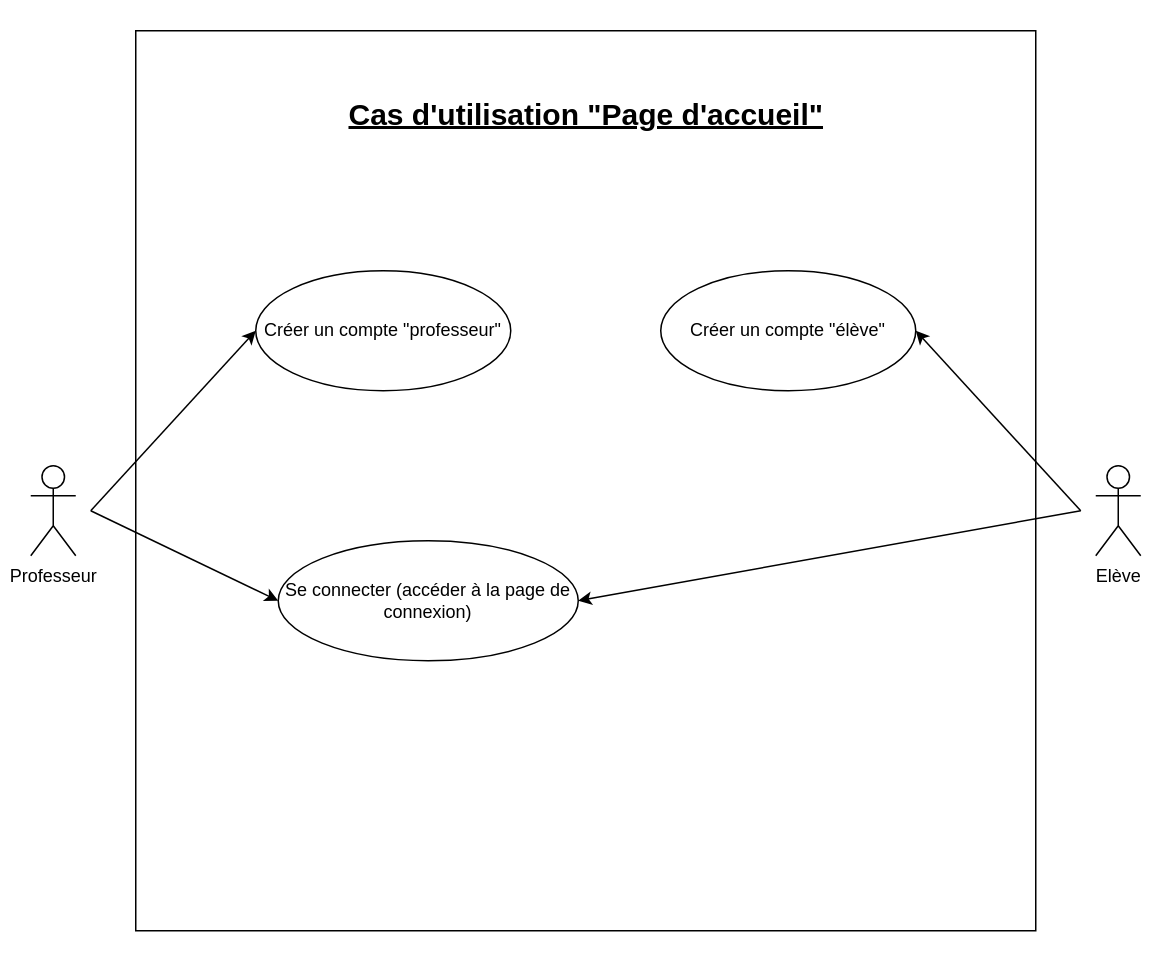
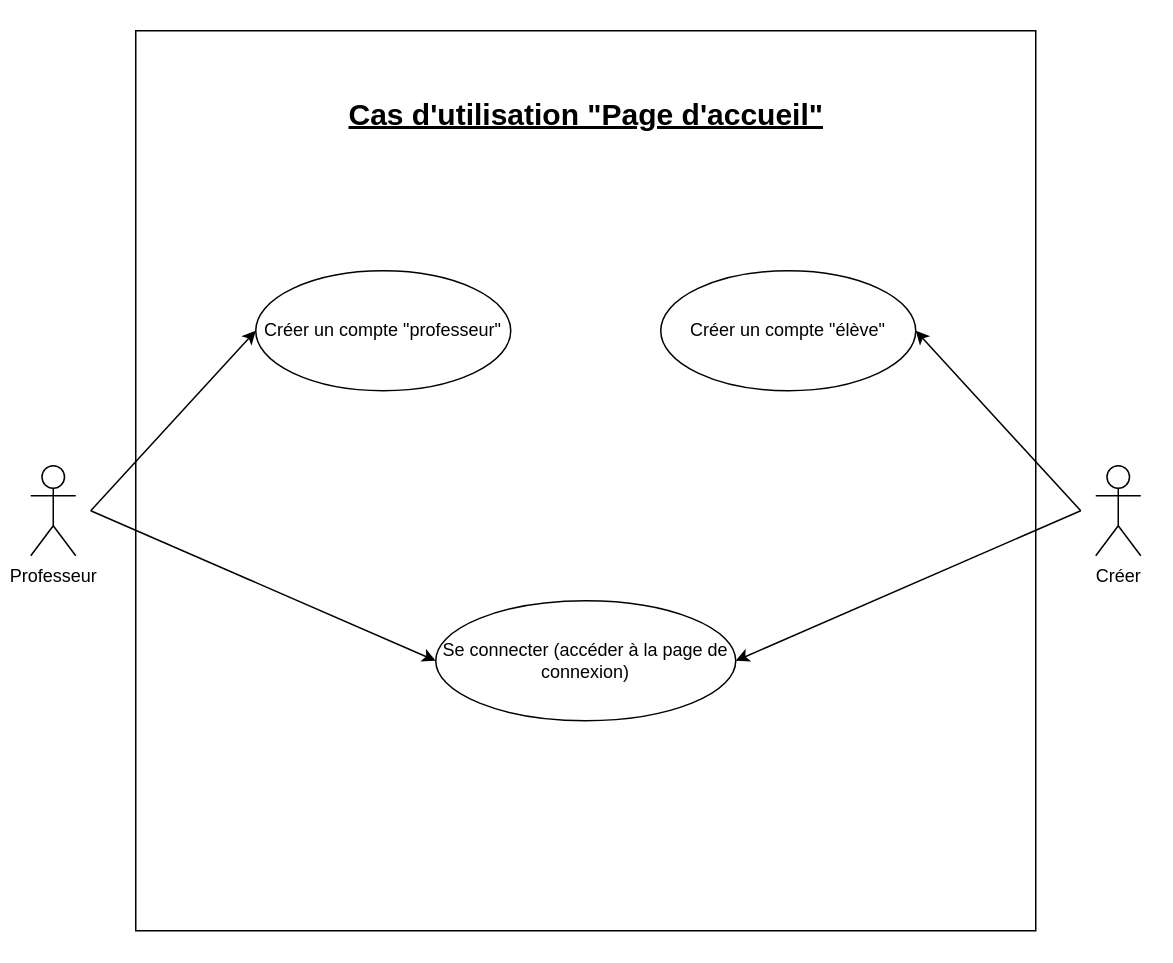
(1119, 577) -> (1119, 577)
(428, 601) -> (586, 661)
